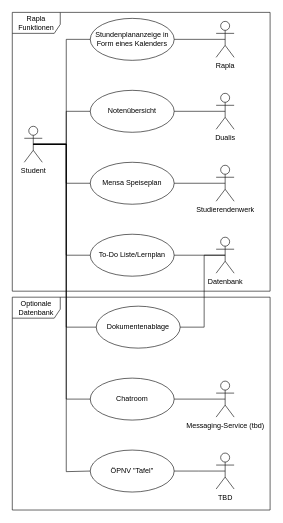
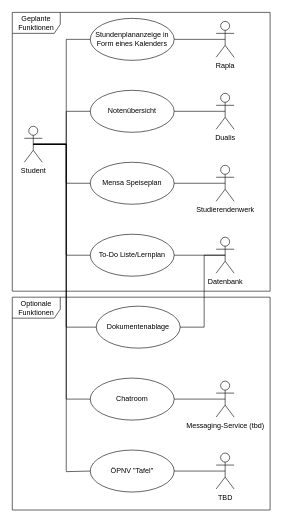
(36, 23) -> (36, 23)
(36, 308) -> (36, 308)
